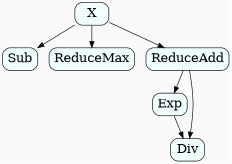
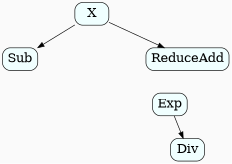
(92, 59) -> none
(180, 79) -> none
(193, 101) -> none
